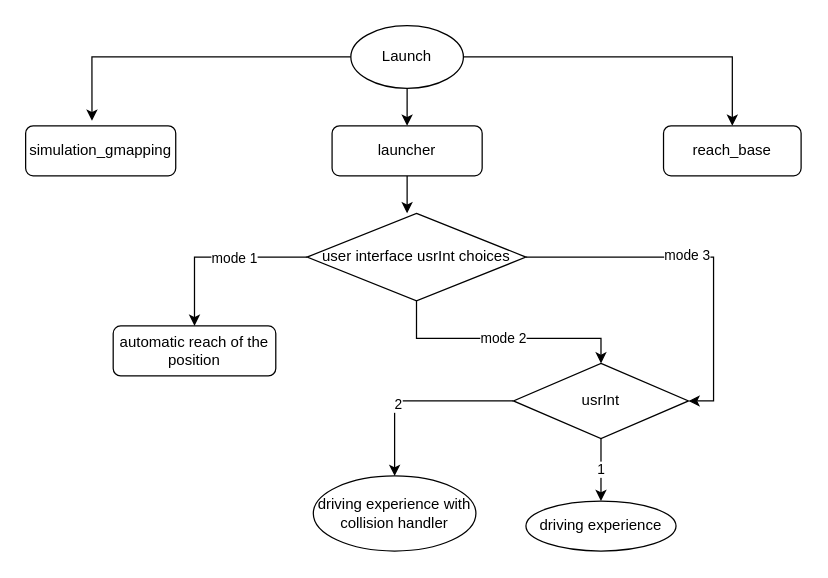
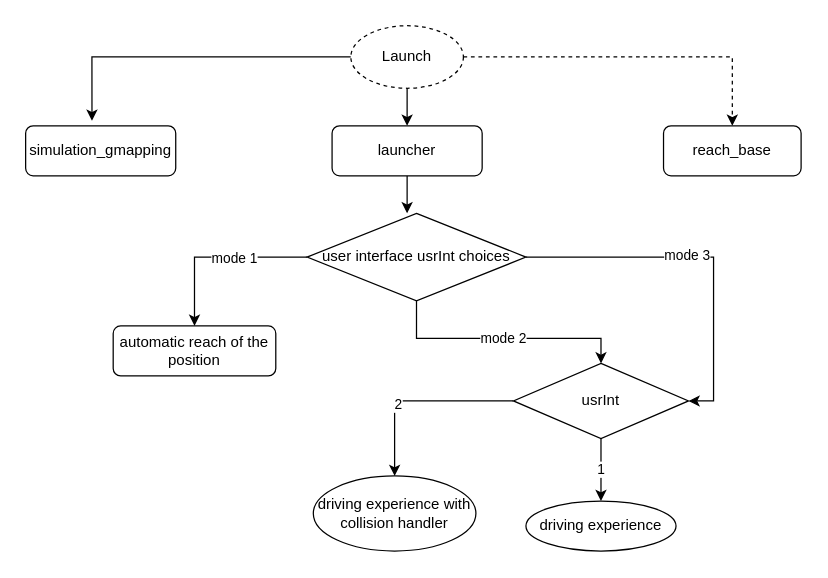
(407, 57) -> (407, 57)
(629, 57) -> (629, 57)
